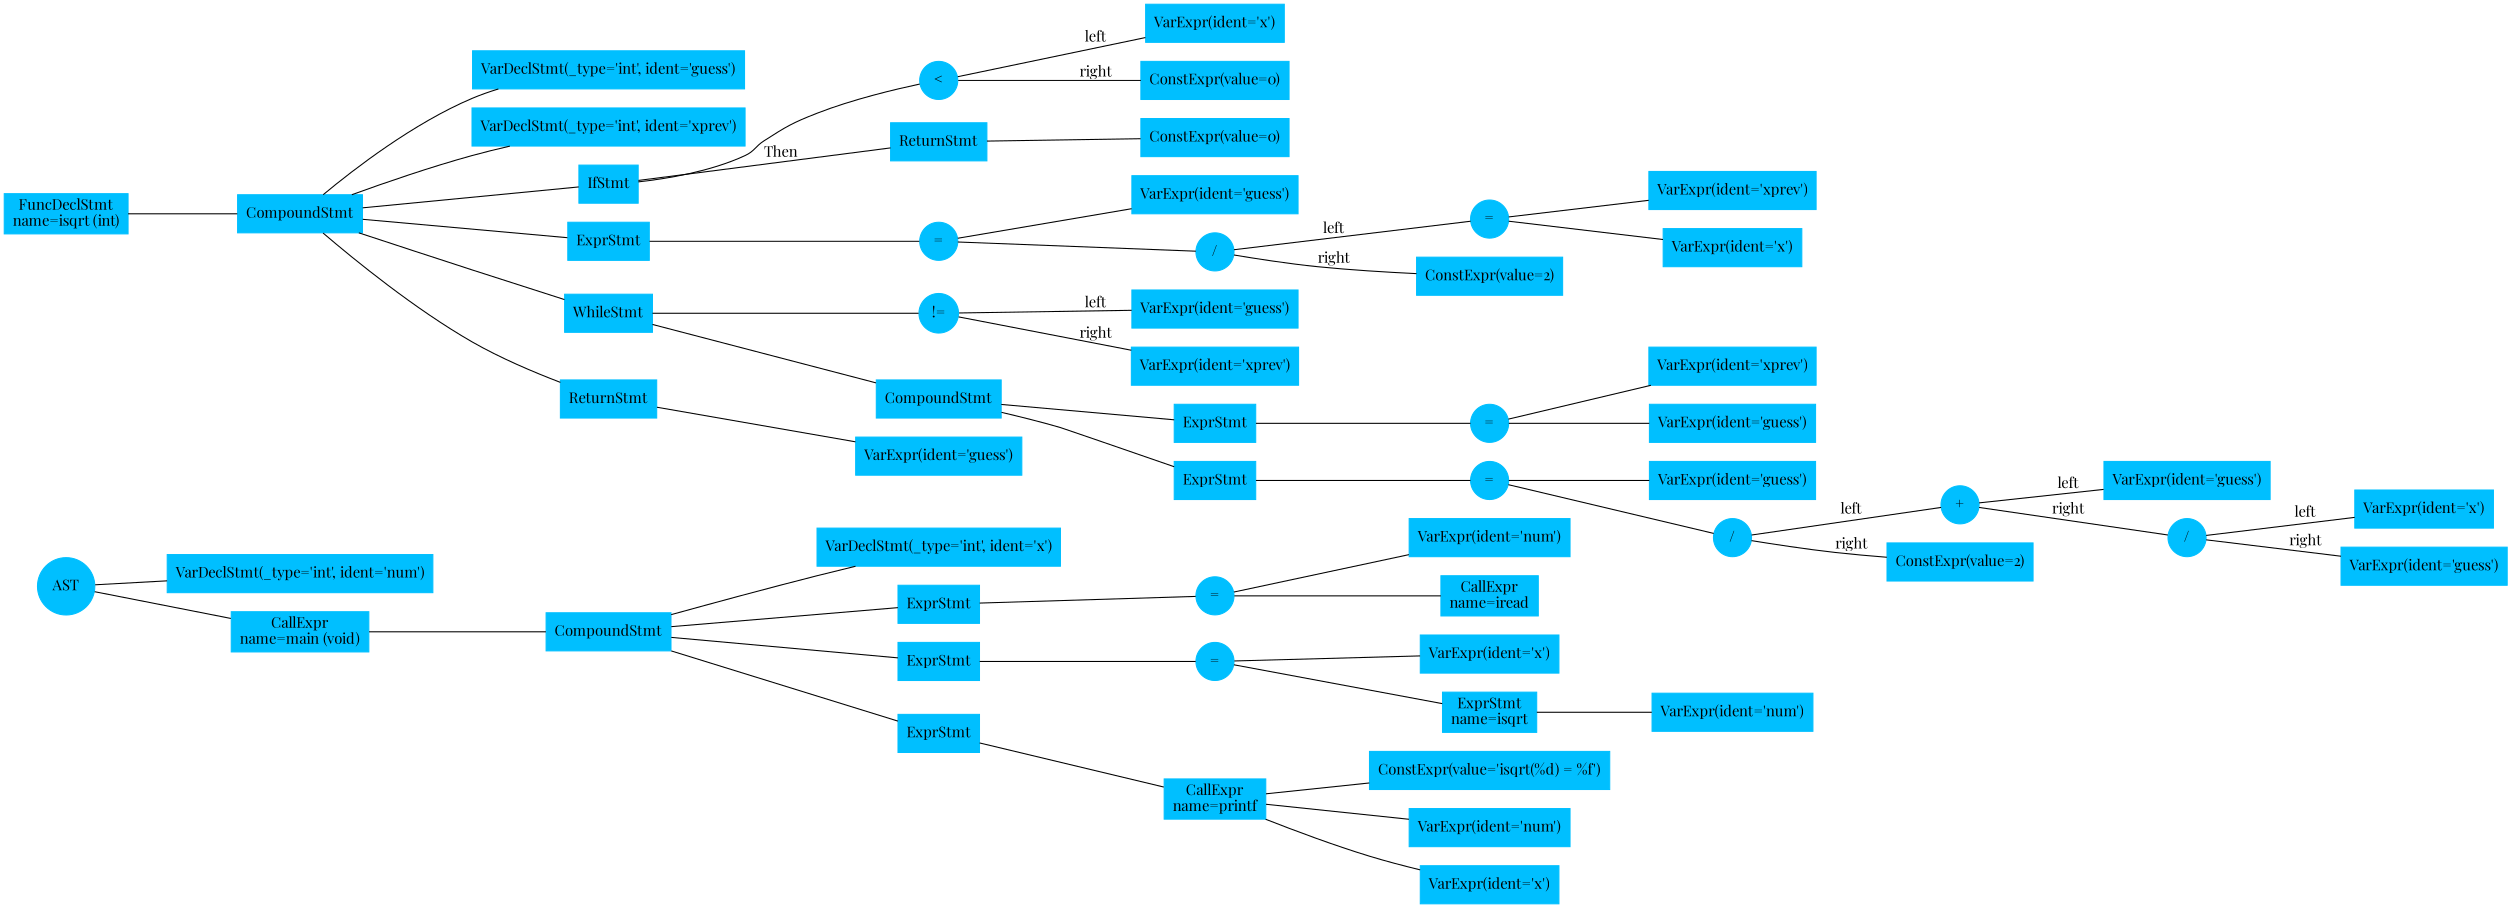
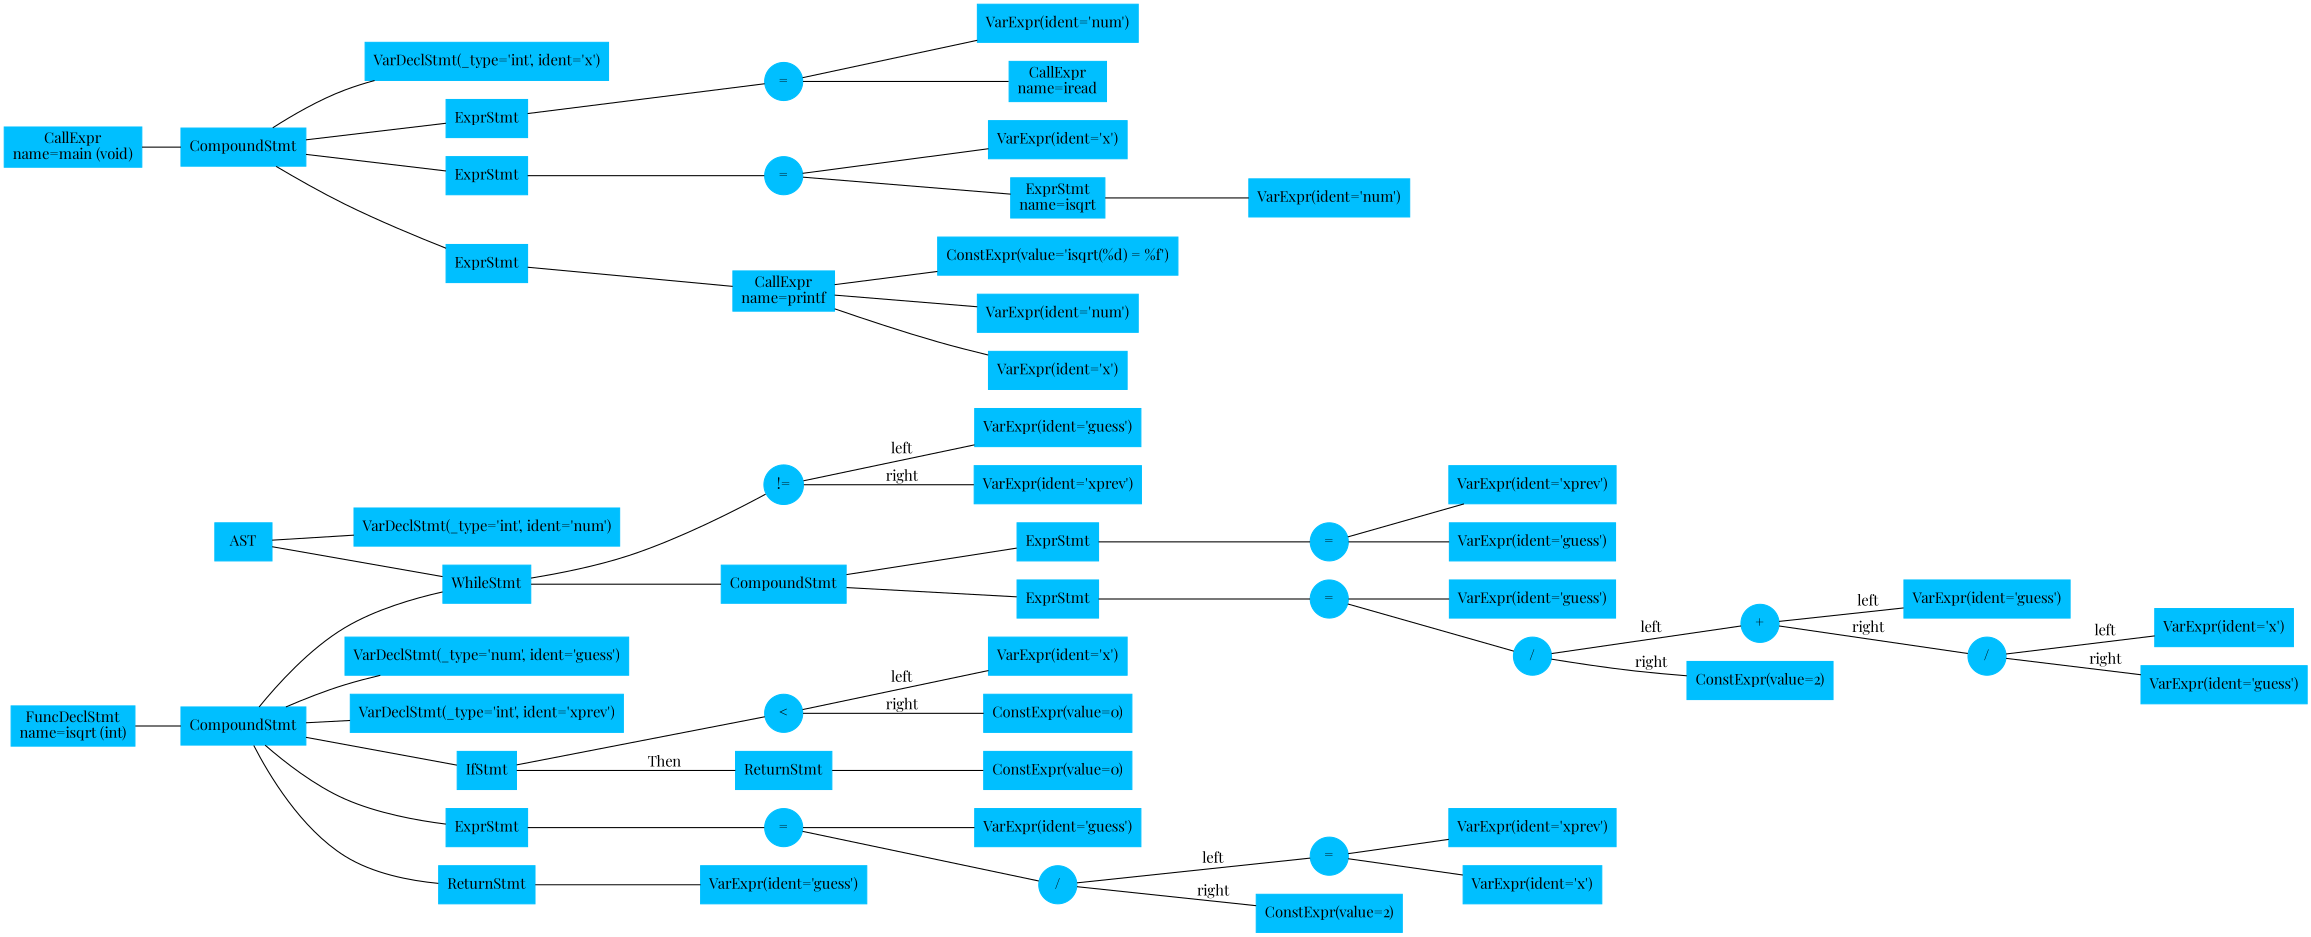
(609, 70) -> (487, 656)
(66, 586) -> (243, 542)
(163, 605) -> (357, 562)
